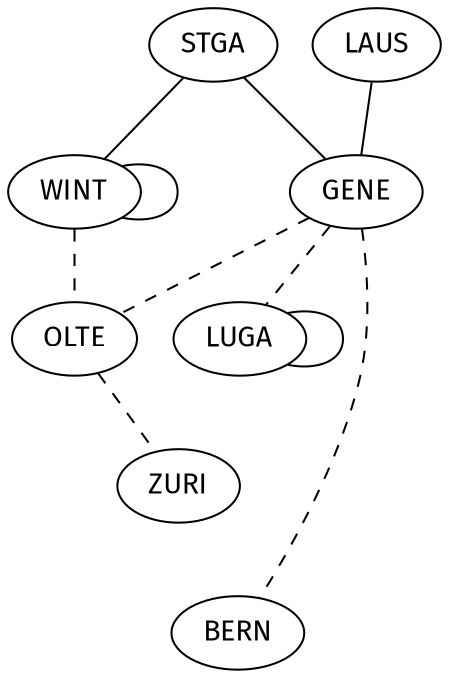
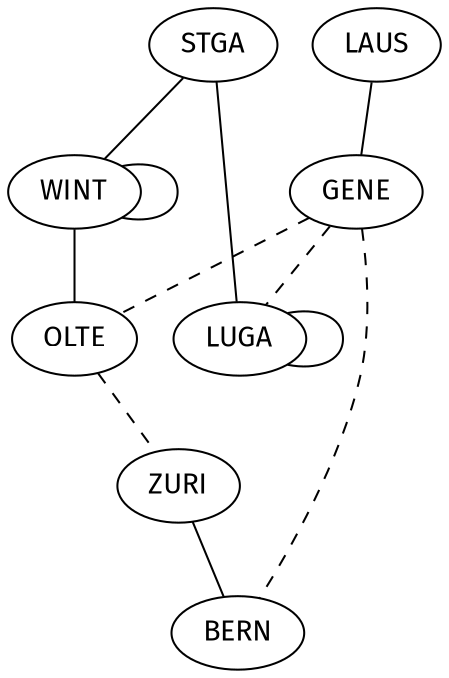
(284, 118) -> (227, 192)
(75, 266) -> (75, 266)
none -> (208, 559)
